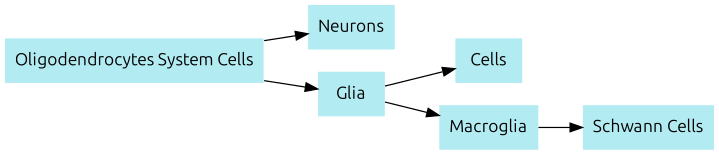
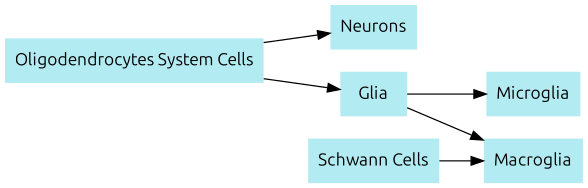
(489, 61) -> (533, 94)
(554, 127) -> (455, 161)
